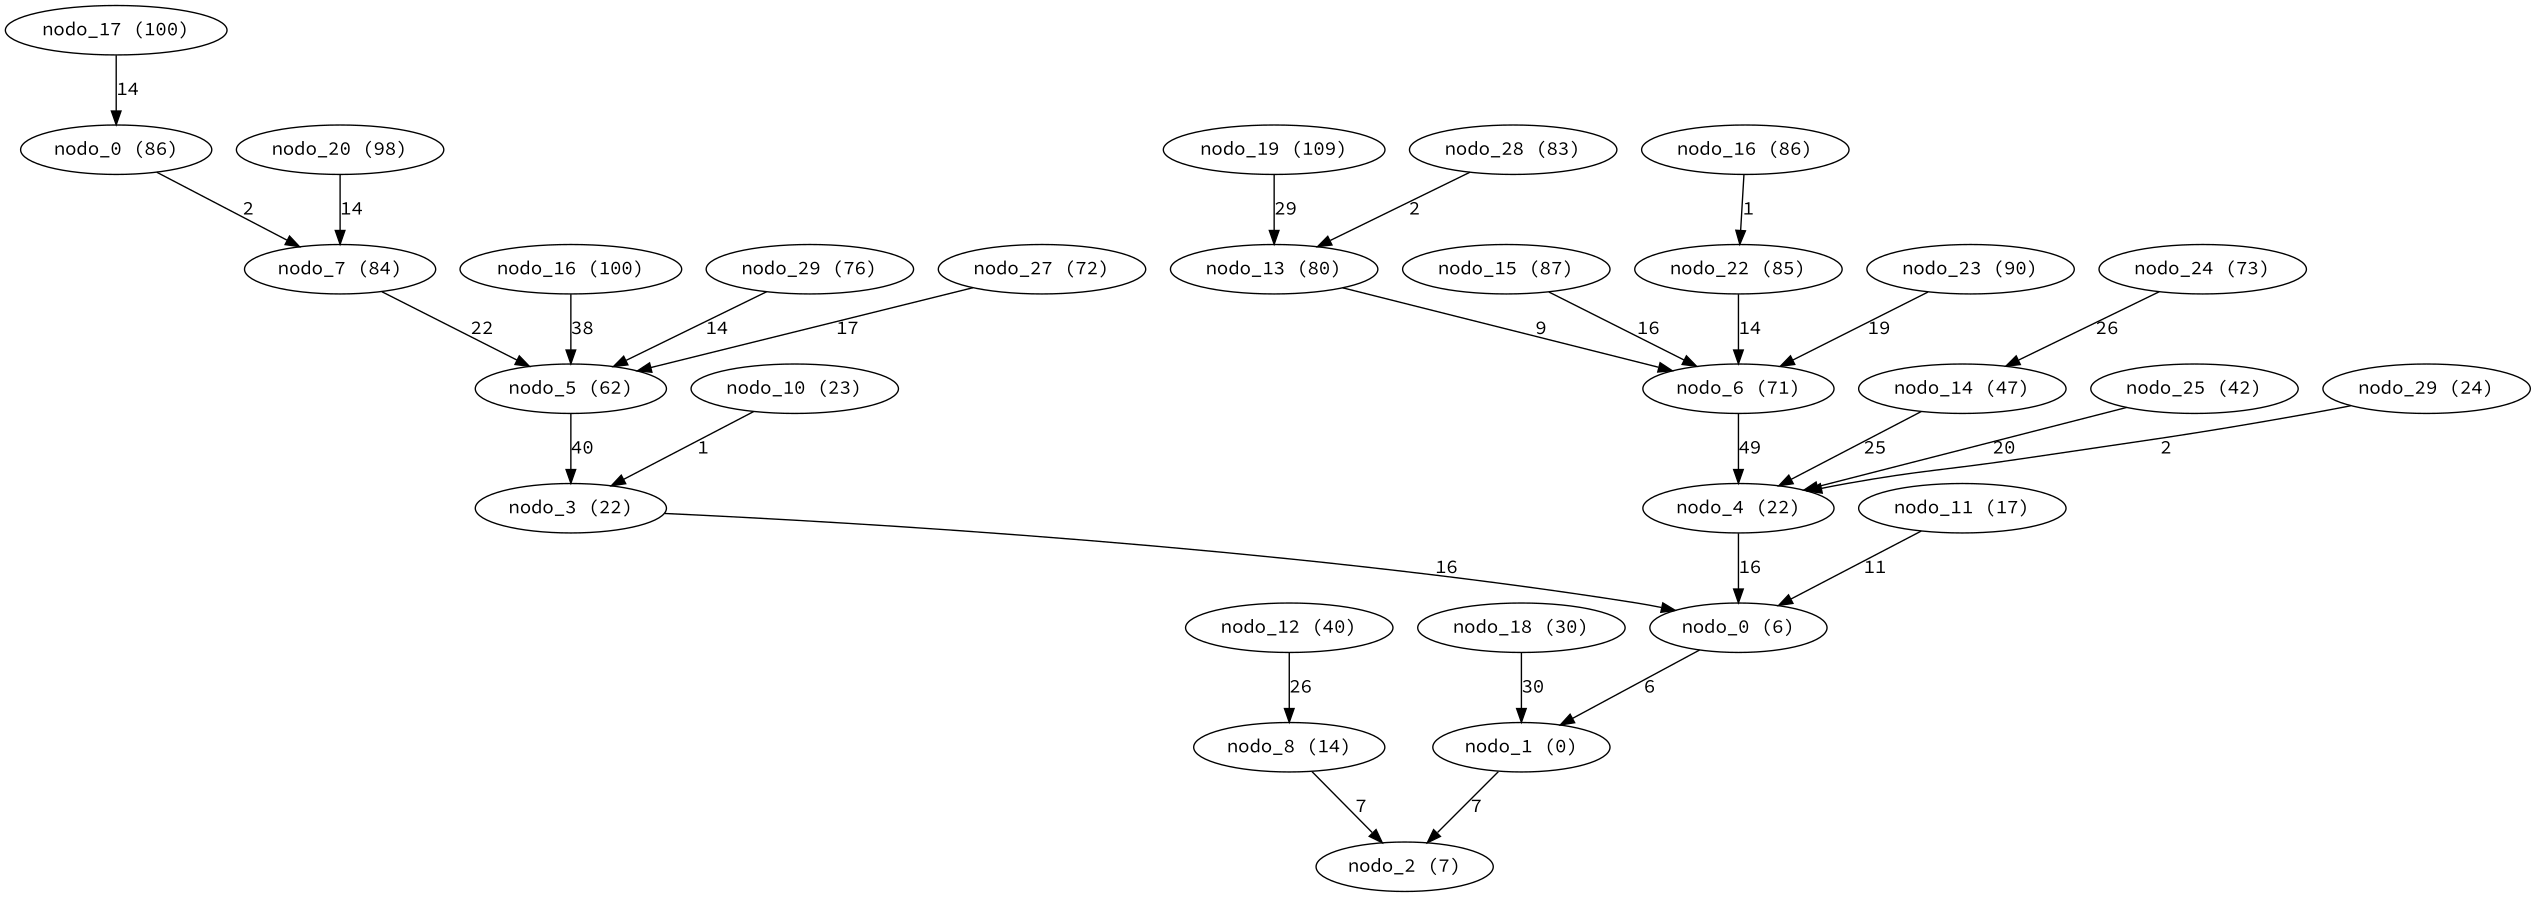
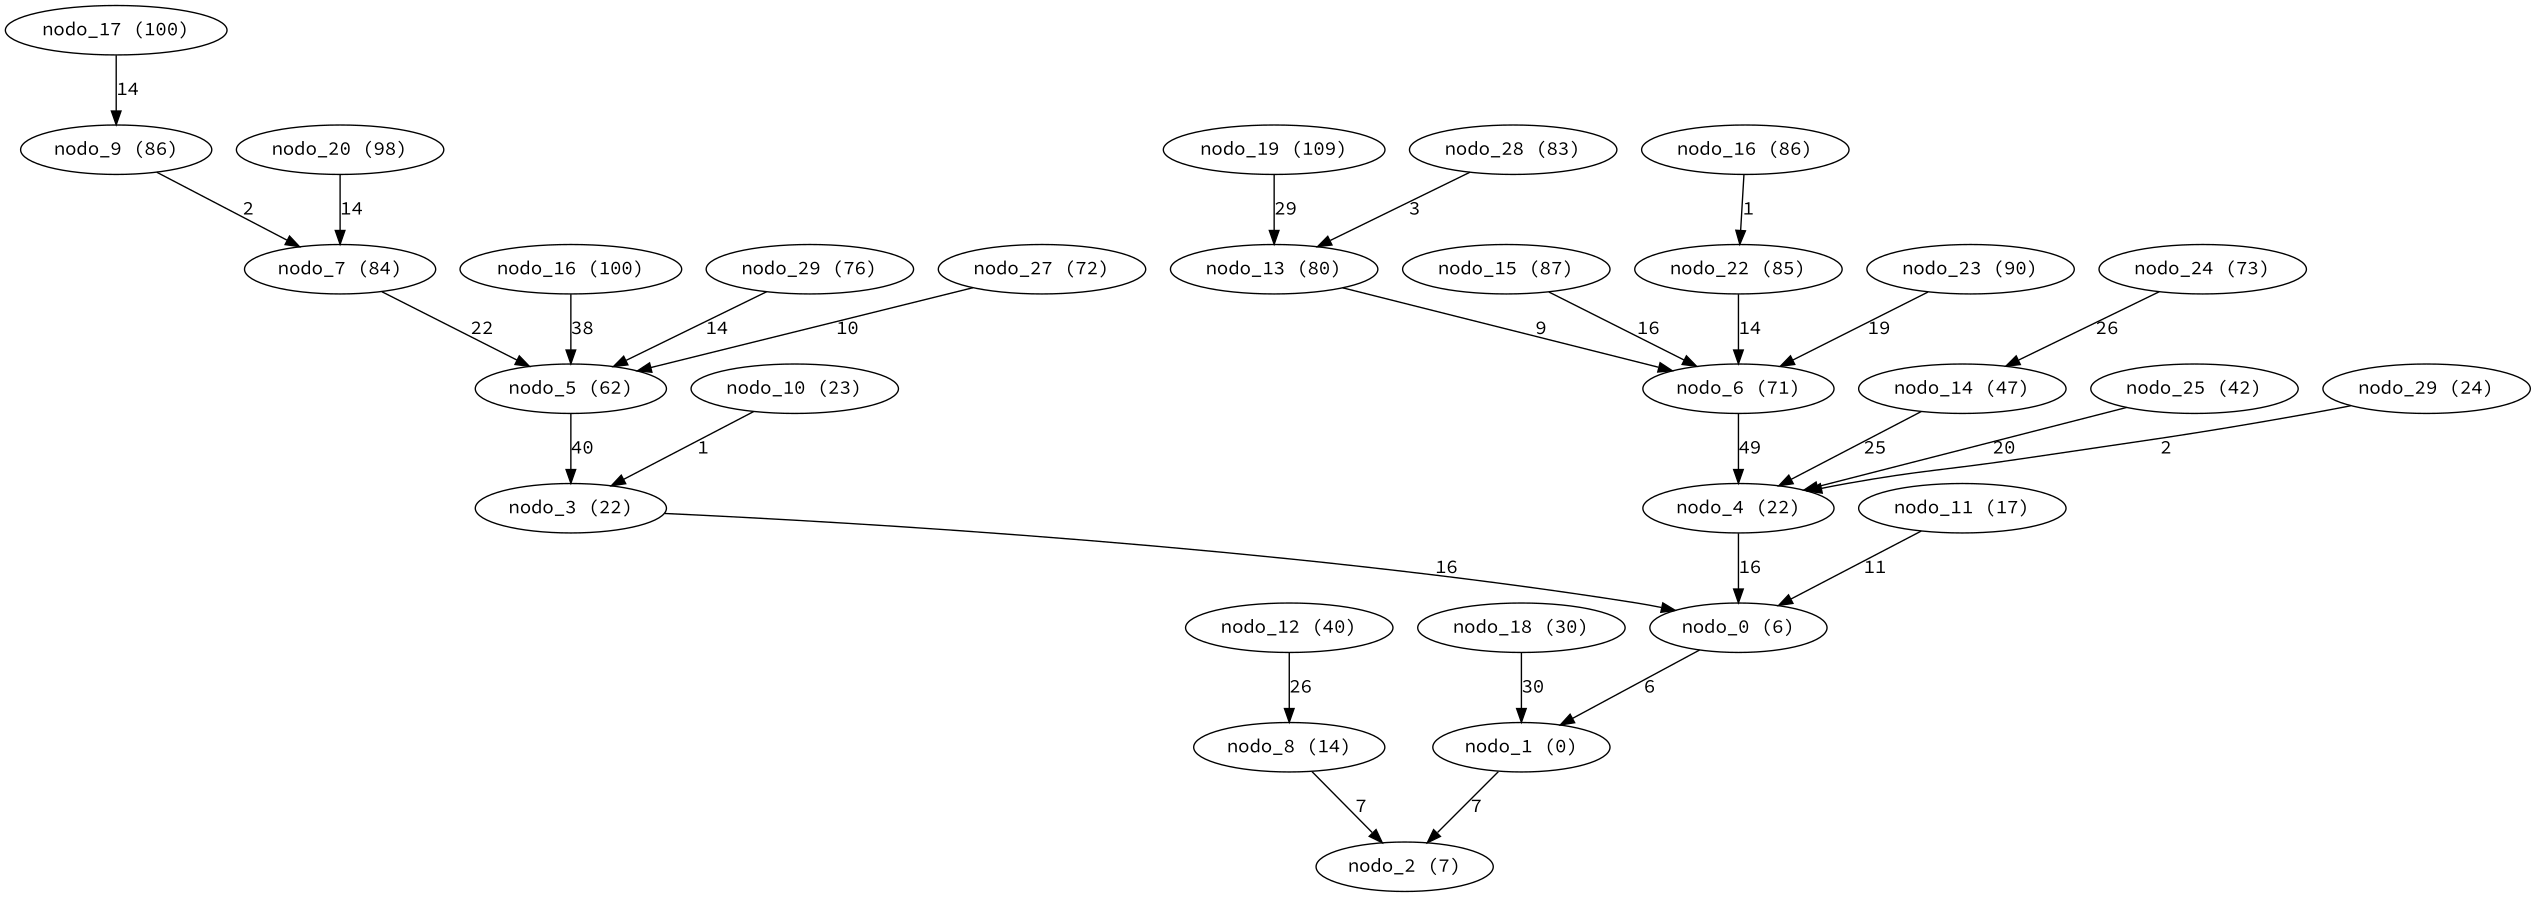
(116, 150) -> (116, 150)
(1415, 209) -> (1415, 209)
(848, 329) -> (848, 329)
